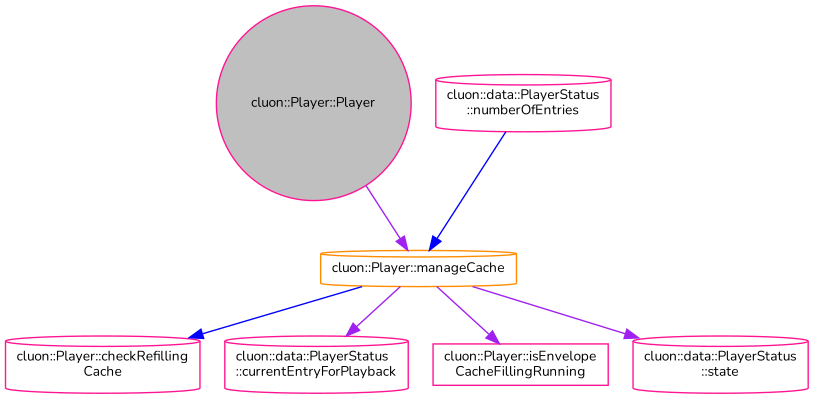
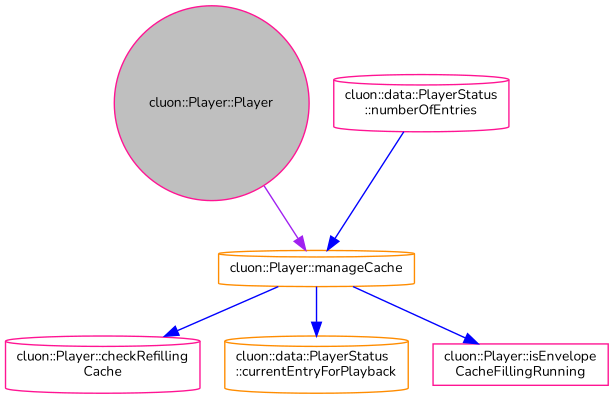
(378, 307) -> (317, 304)
(463, 310) -> (409, 312)
(317, 365) -> (317, 365)
(721, 365) -> none
